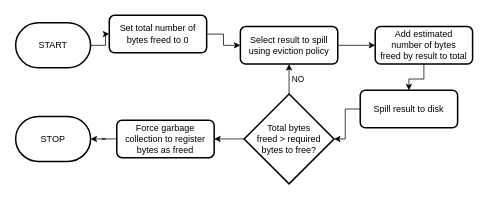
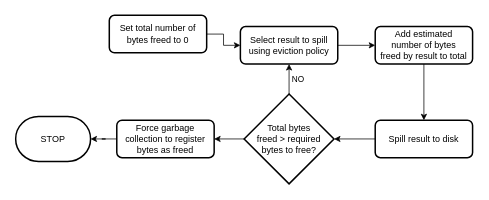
(53, 45) -> none
(103, 45) -> none
(409, 109) -> (424, 139)
